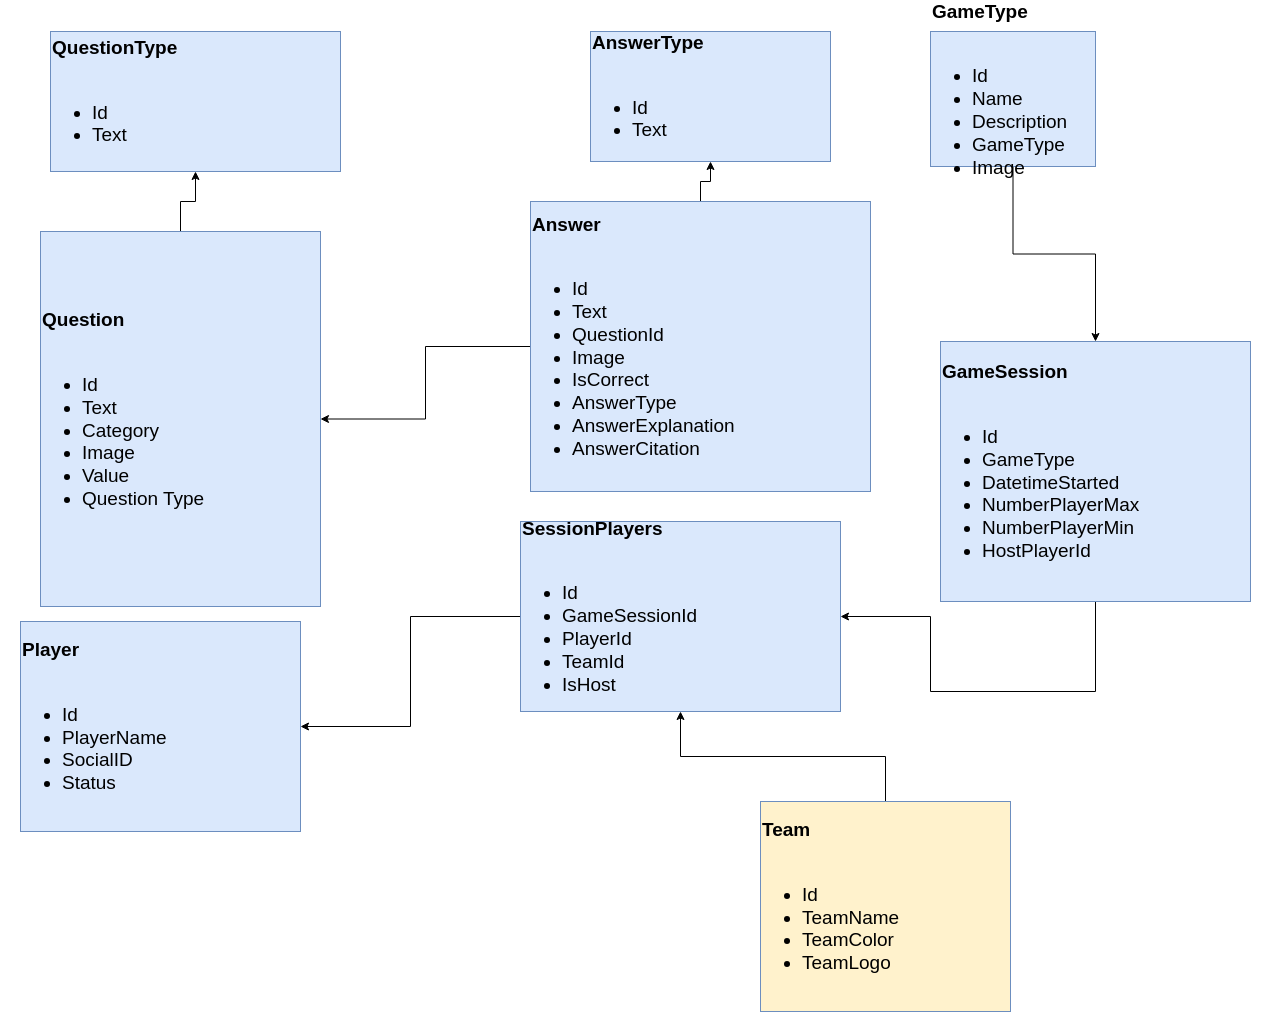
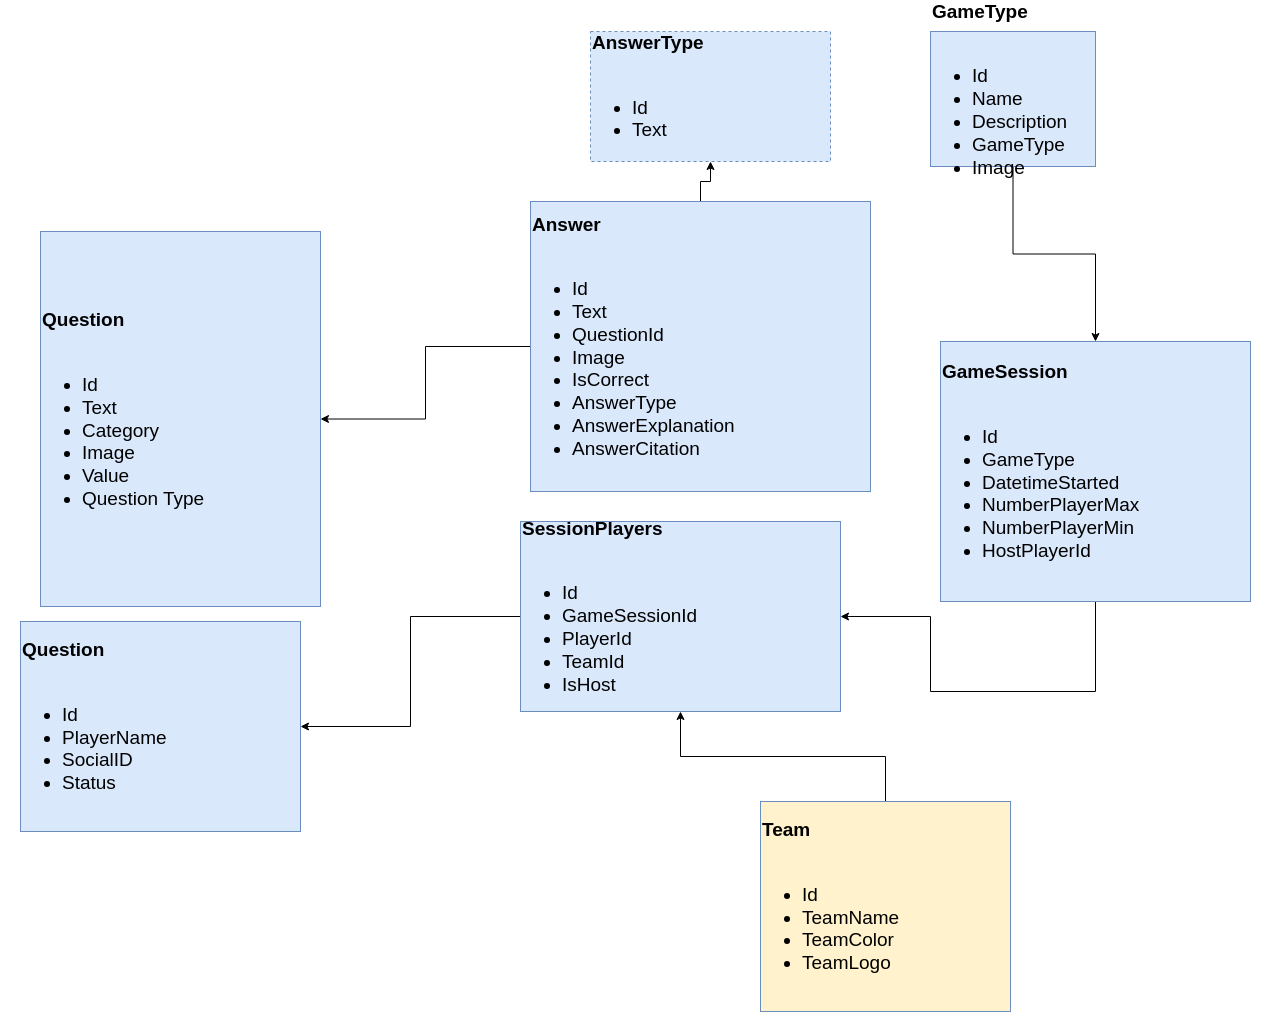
(711, 97) -> (711, 97)
(196, 102) -> none
(185, 202) -> none
(73, 727) -> (73, 727)
